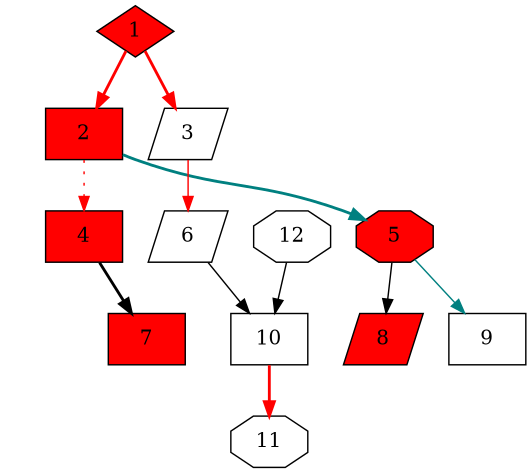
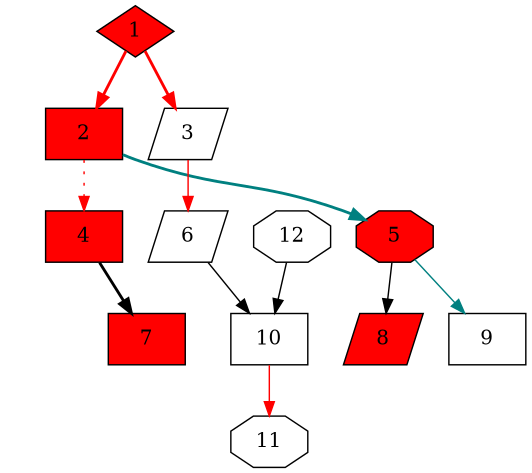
(269, 383) -> (269, 383)
